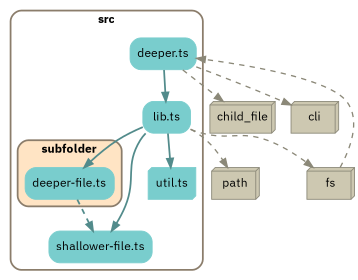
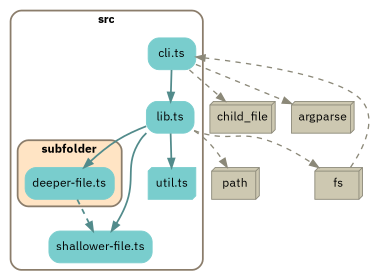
(163, 54) -> (172, 54)
(315, 117) -> (323, 117)
